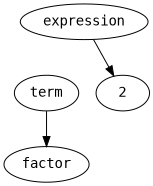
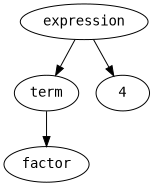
none -> (68, 53)
(123, 93) -> (123, 93)
